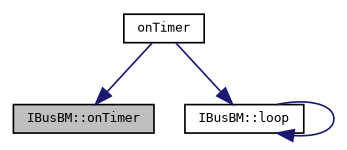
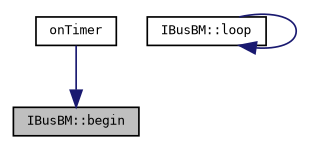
(198, 67) -> none
(84, 119) -> (76, 122)
